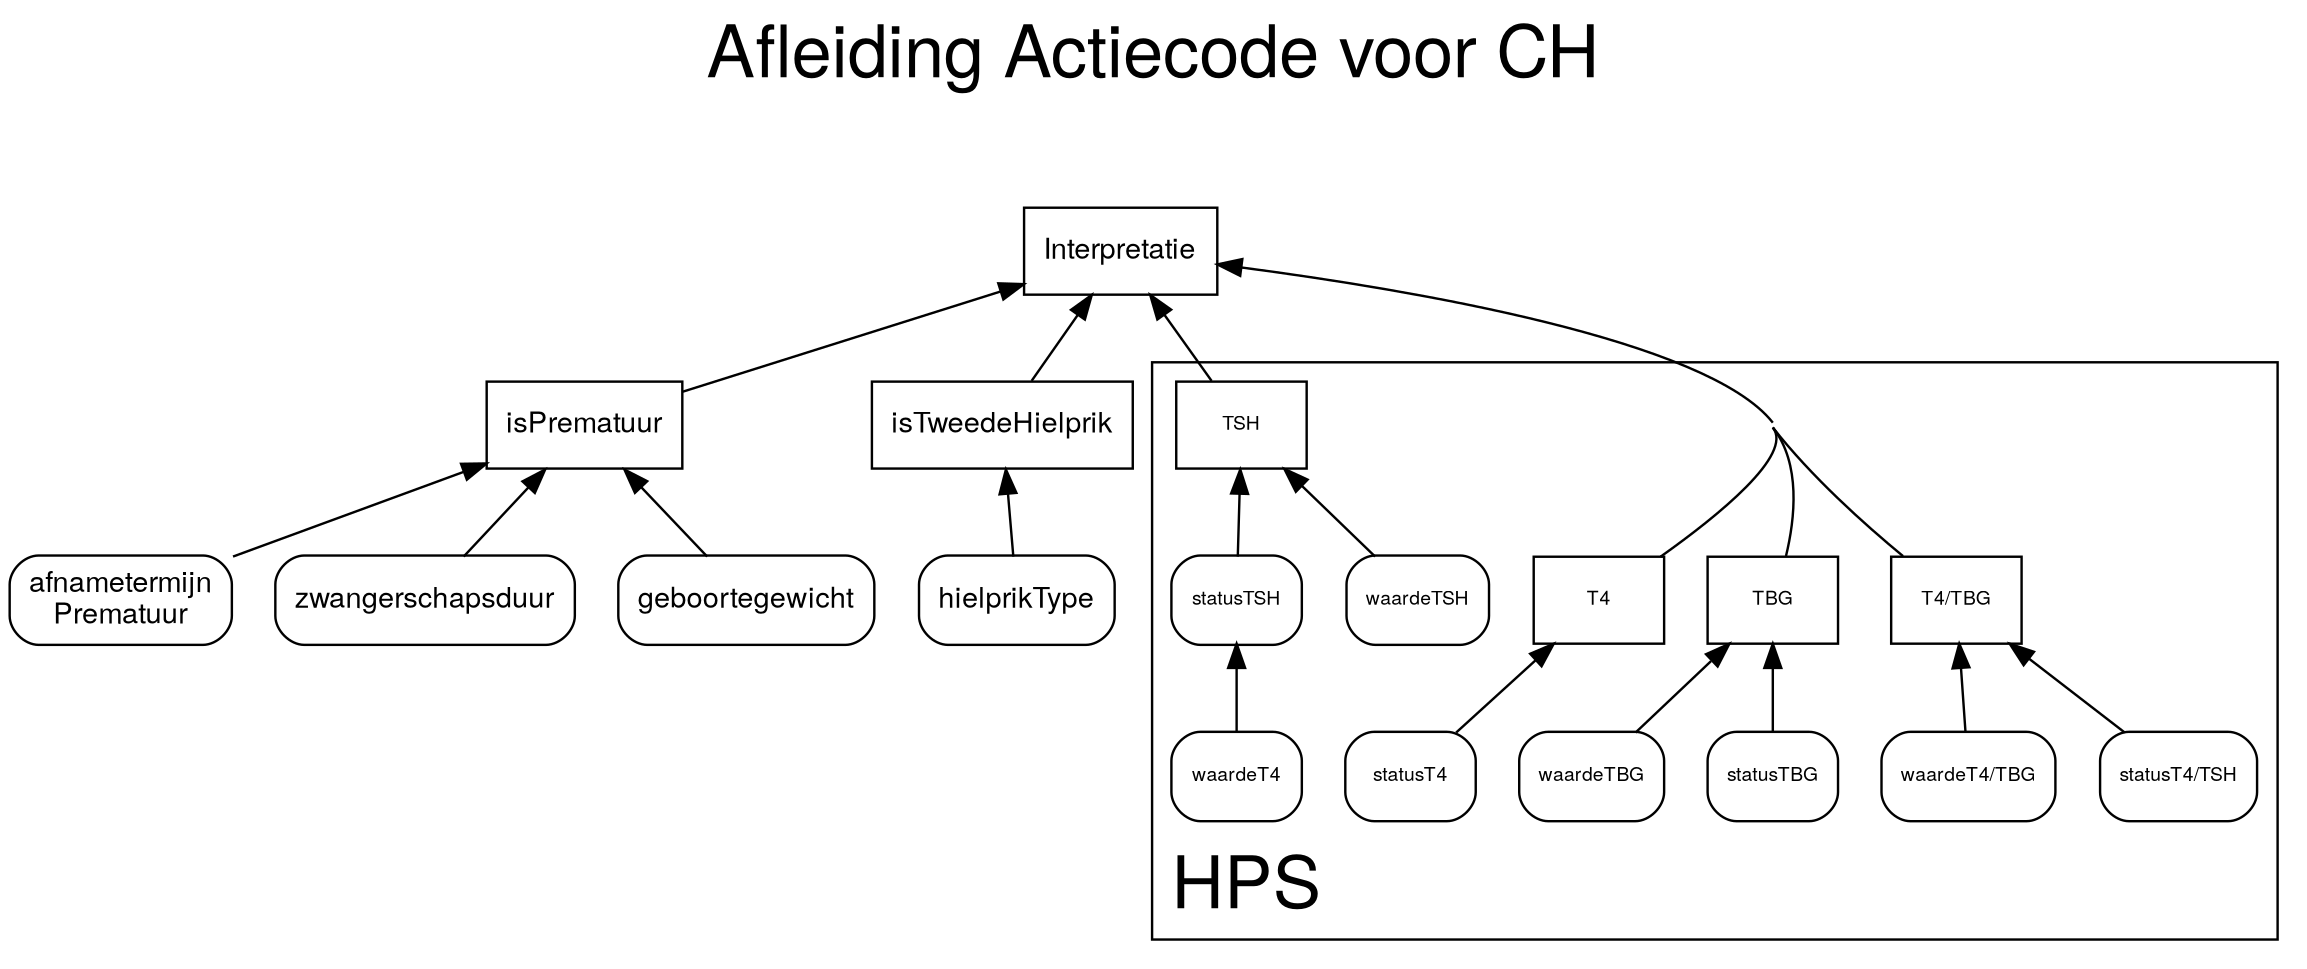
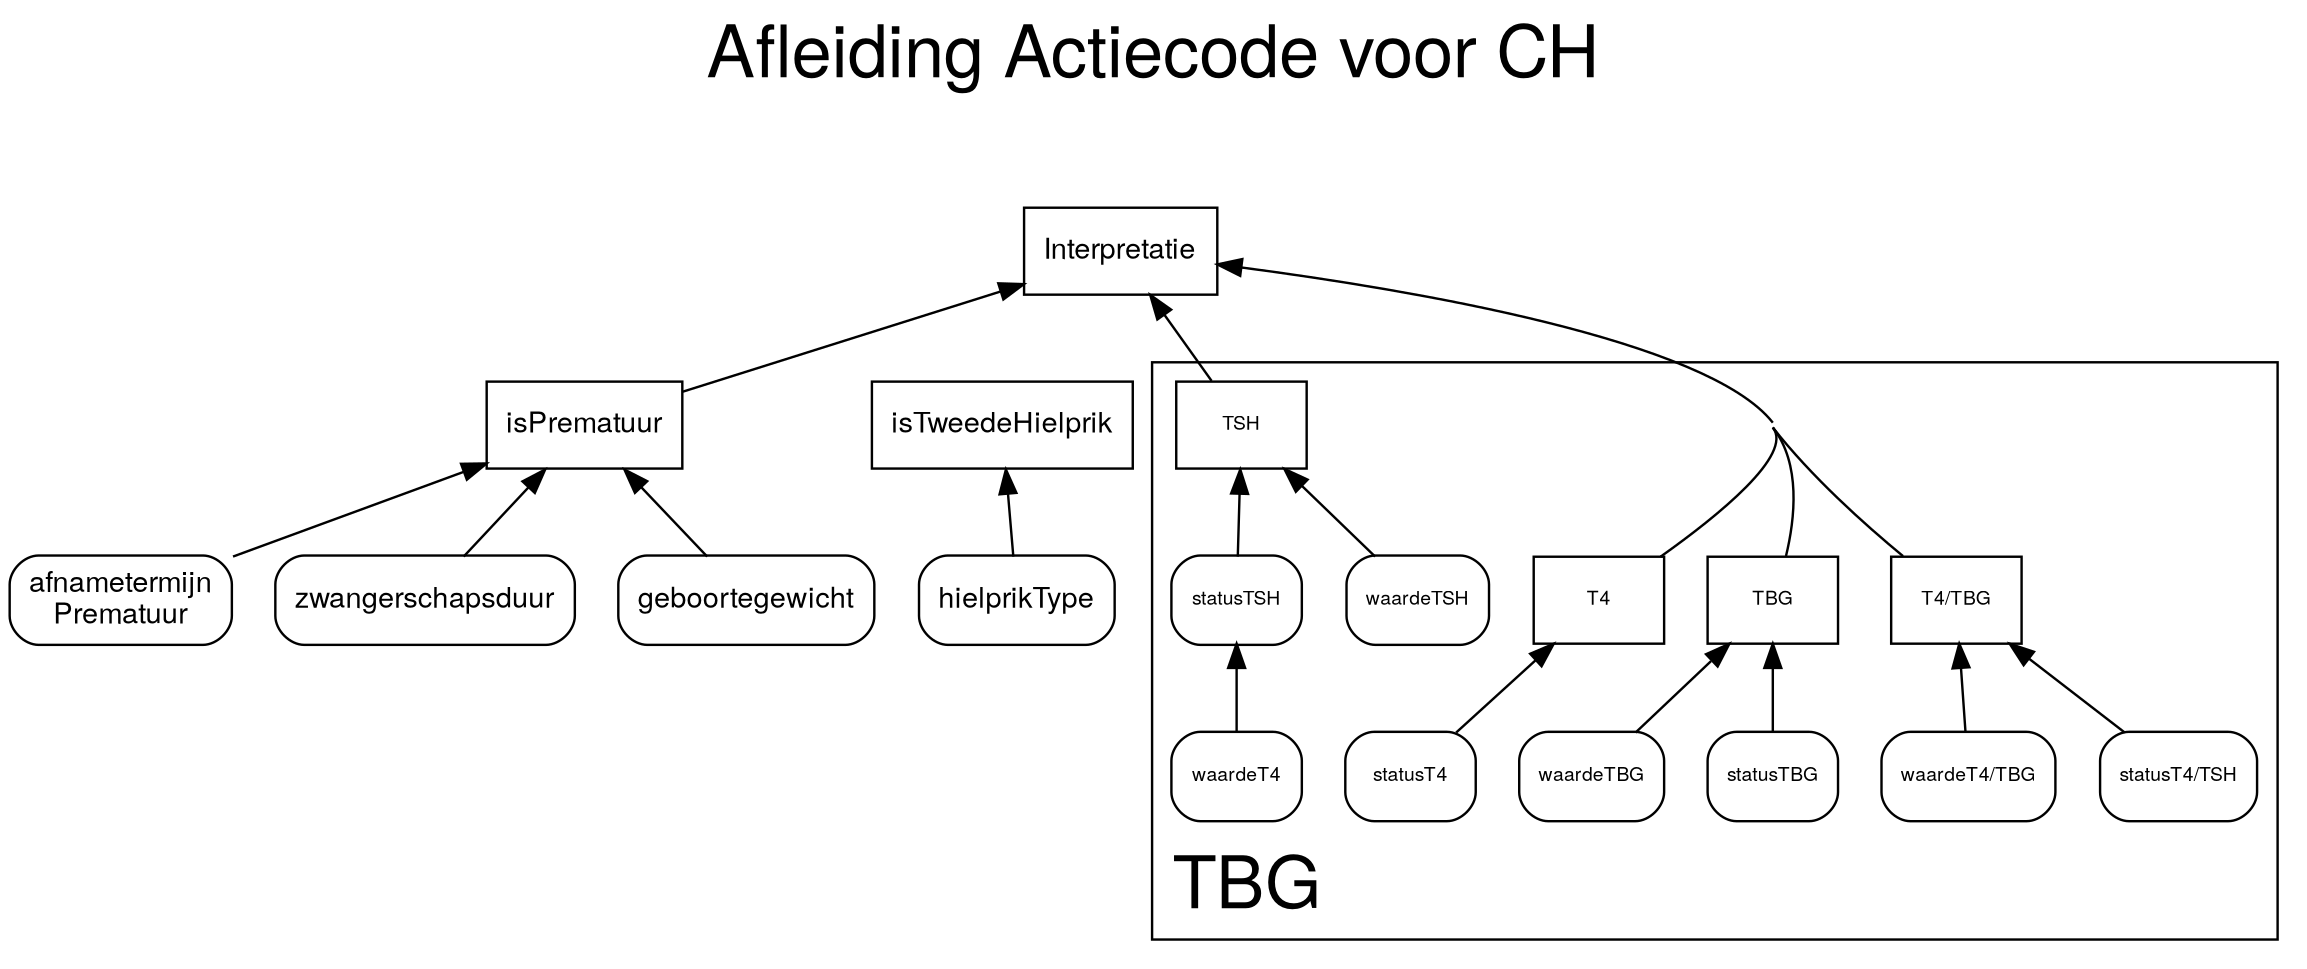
(1055, 348) -> none
(1247, 890) -> (1247, 890)
